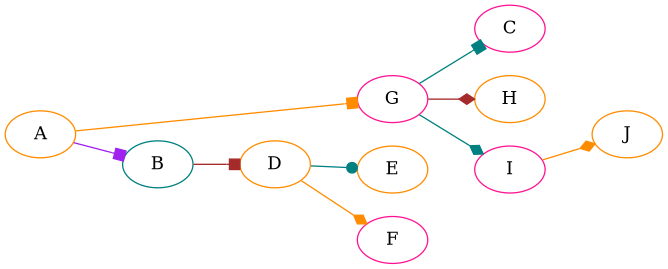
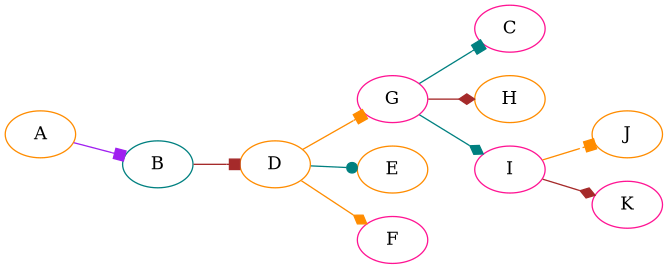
(210, 117) -> (328, 135)
(561, 154) -> (561, 154)
none -> (627, 205)
